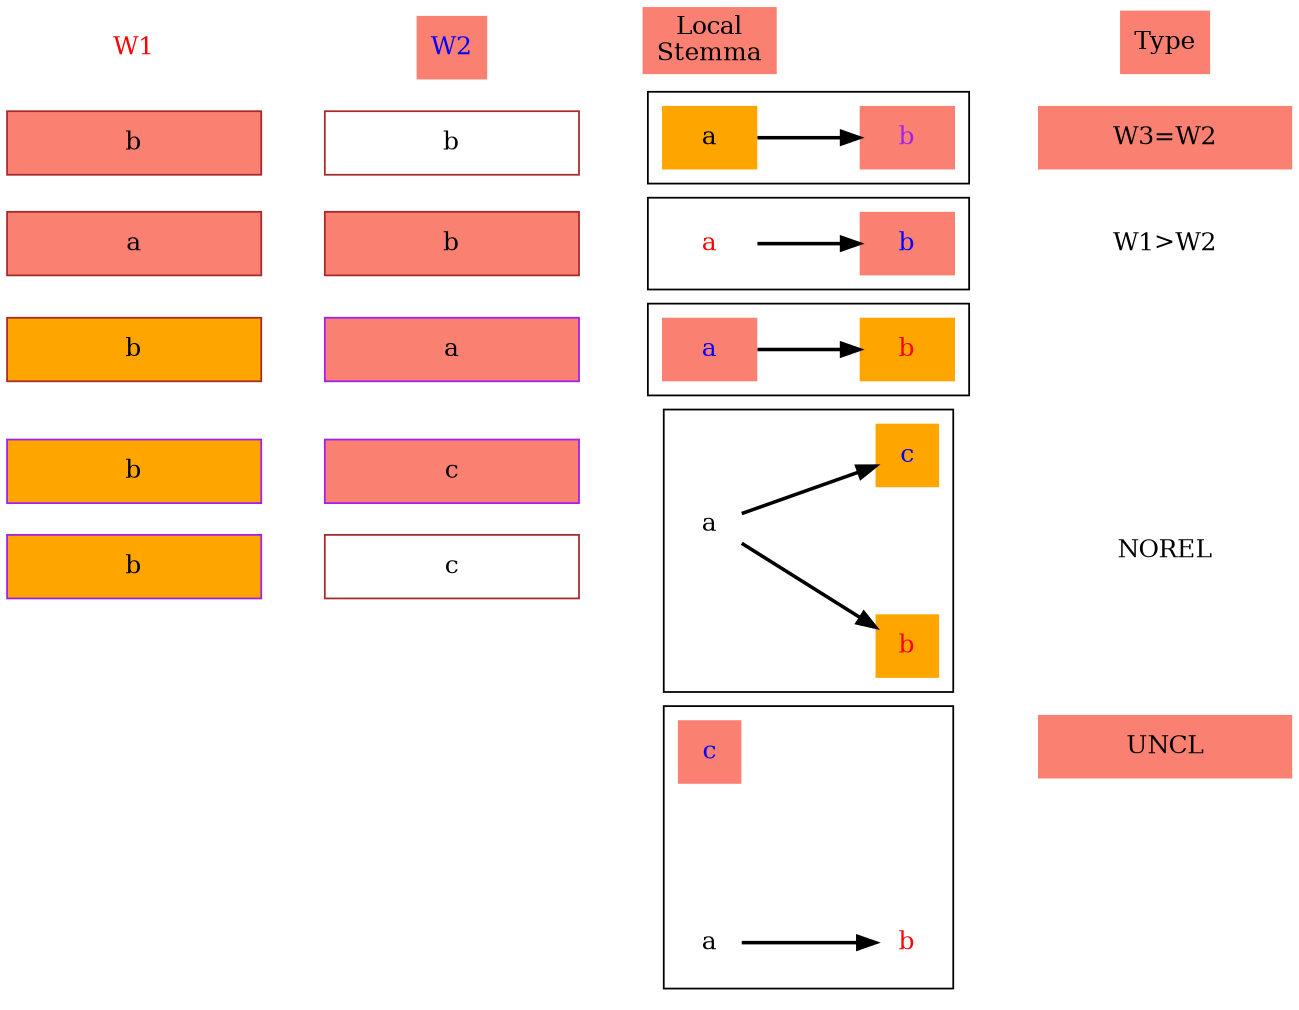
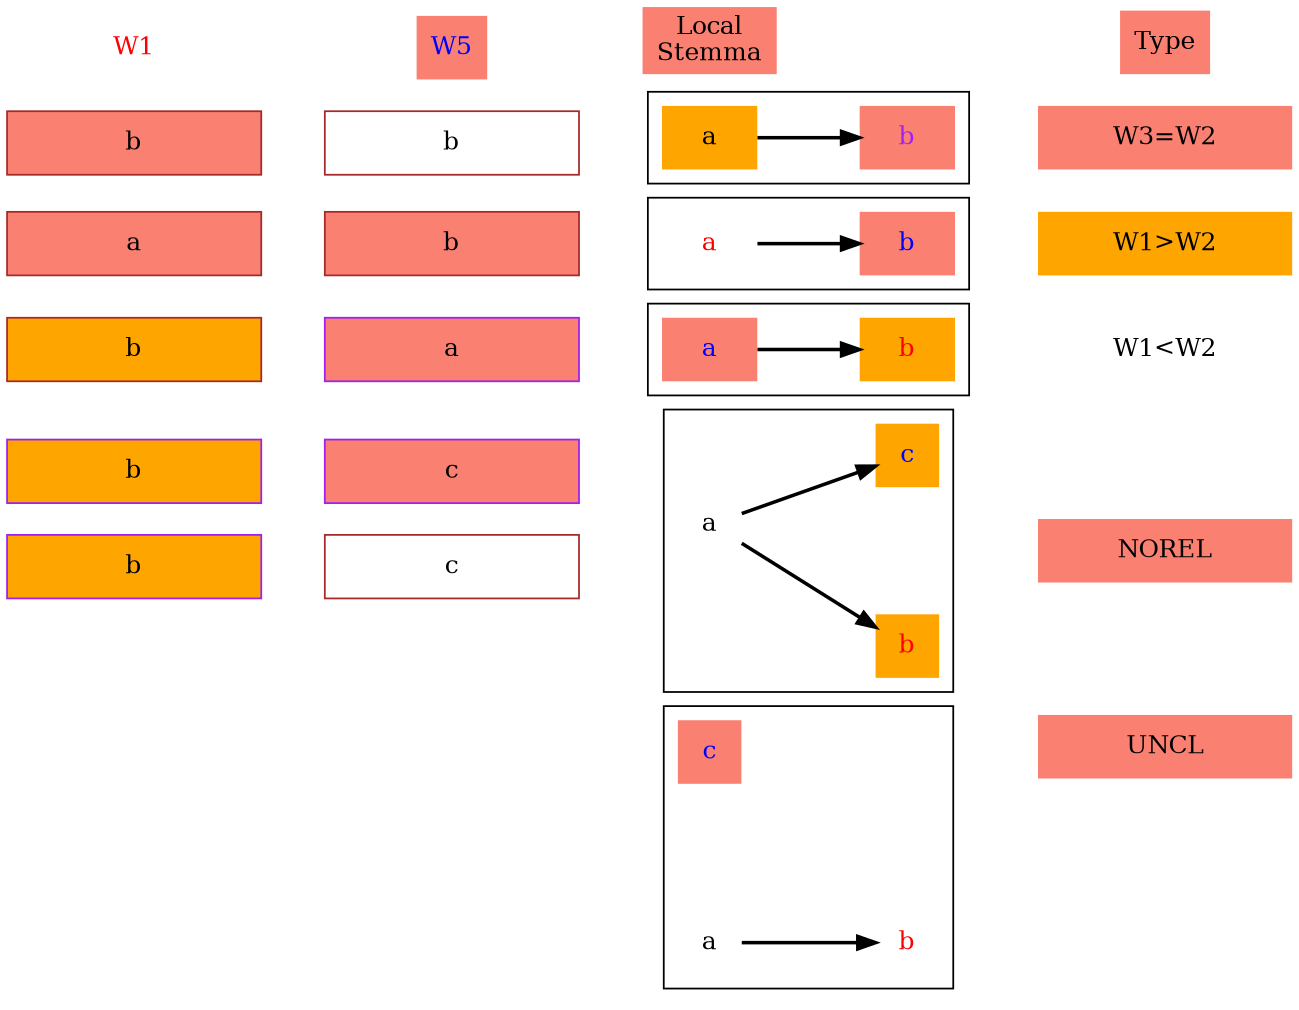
(452, 48) -> (452, 48)
(1165, 244) -> (1165, 244)
none -> (1165, 350)
(1165, 551) -> (1165, 551)
